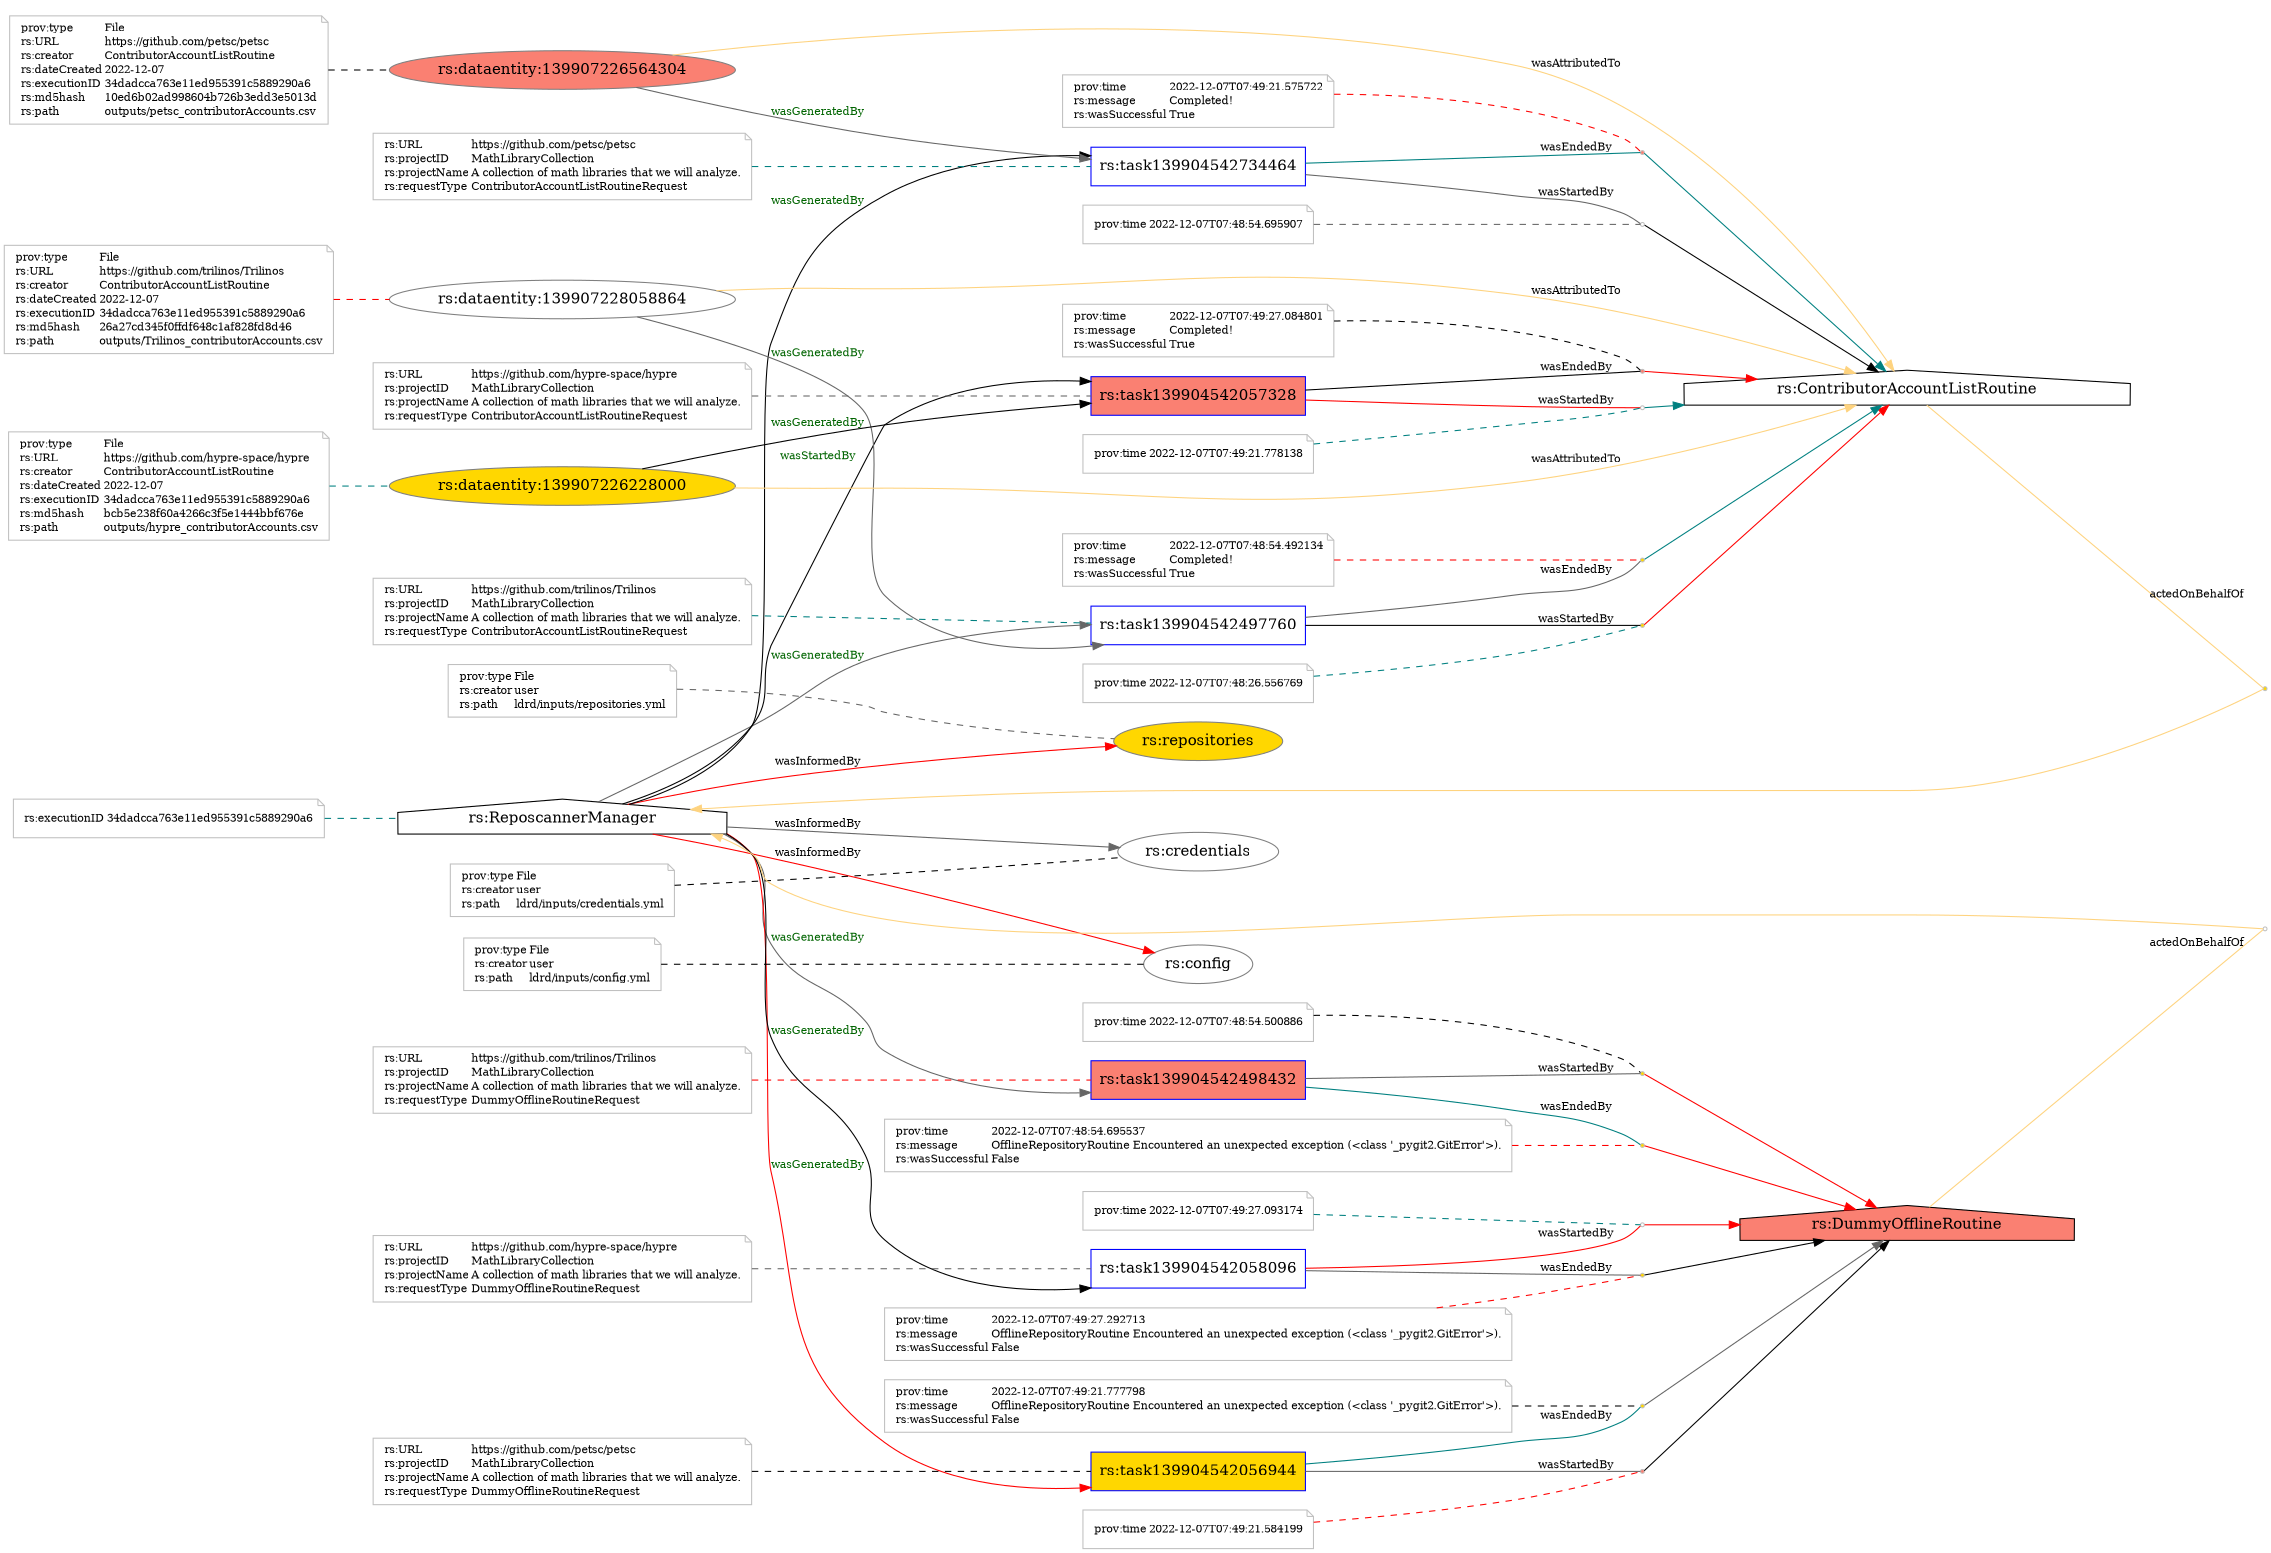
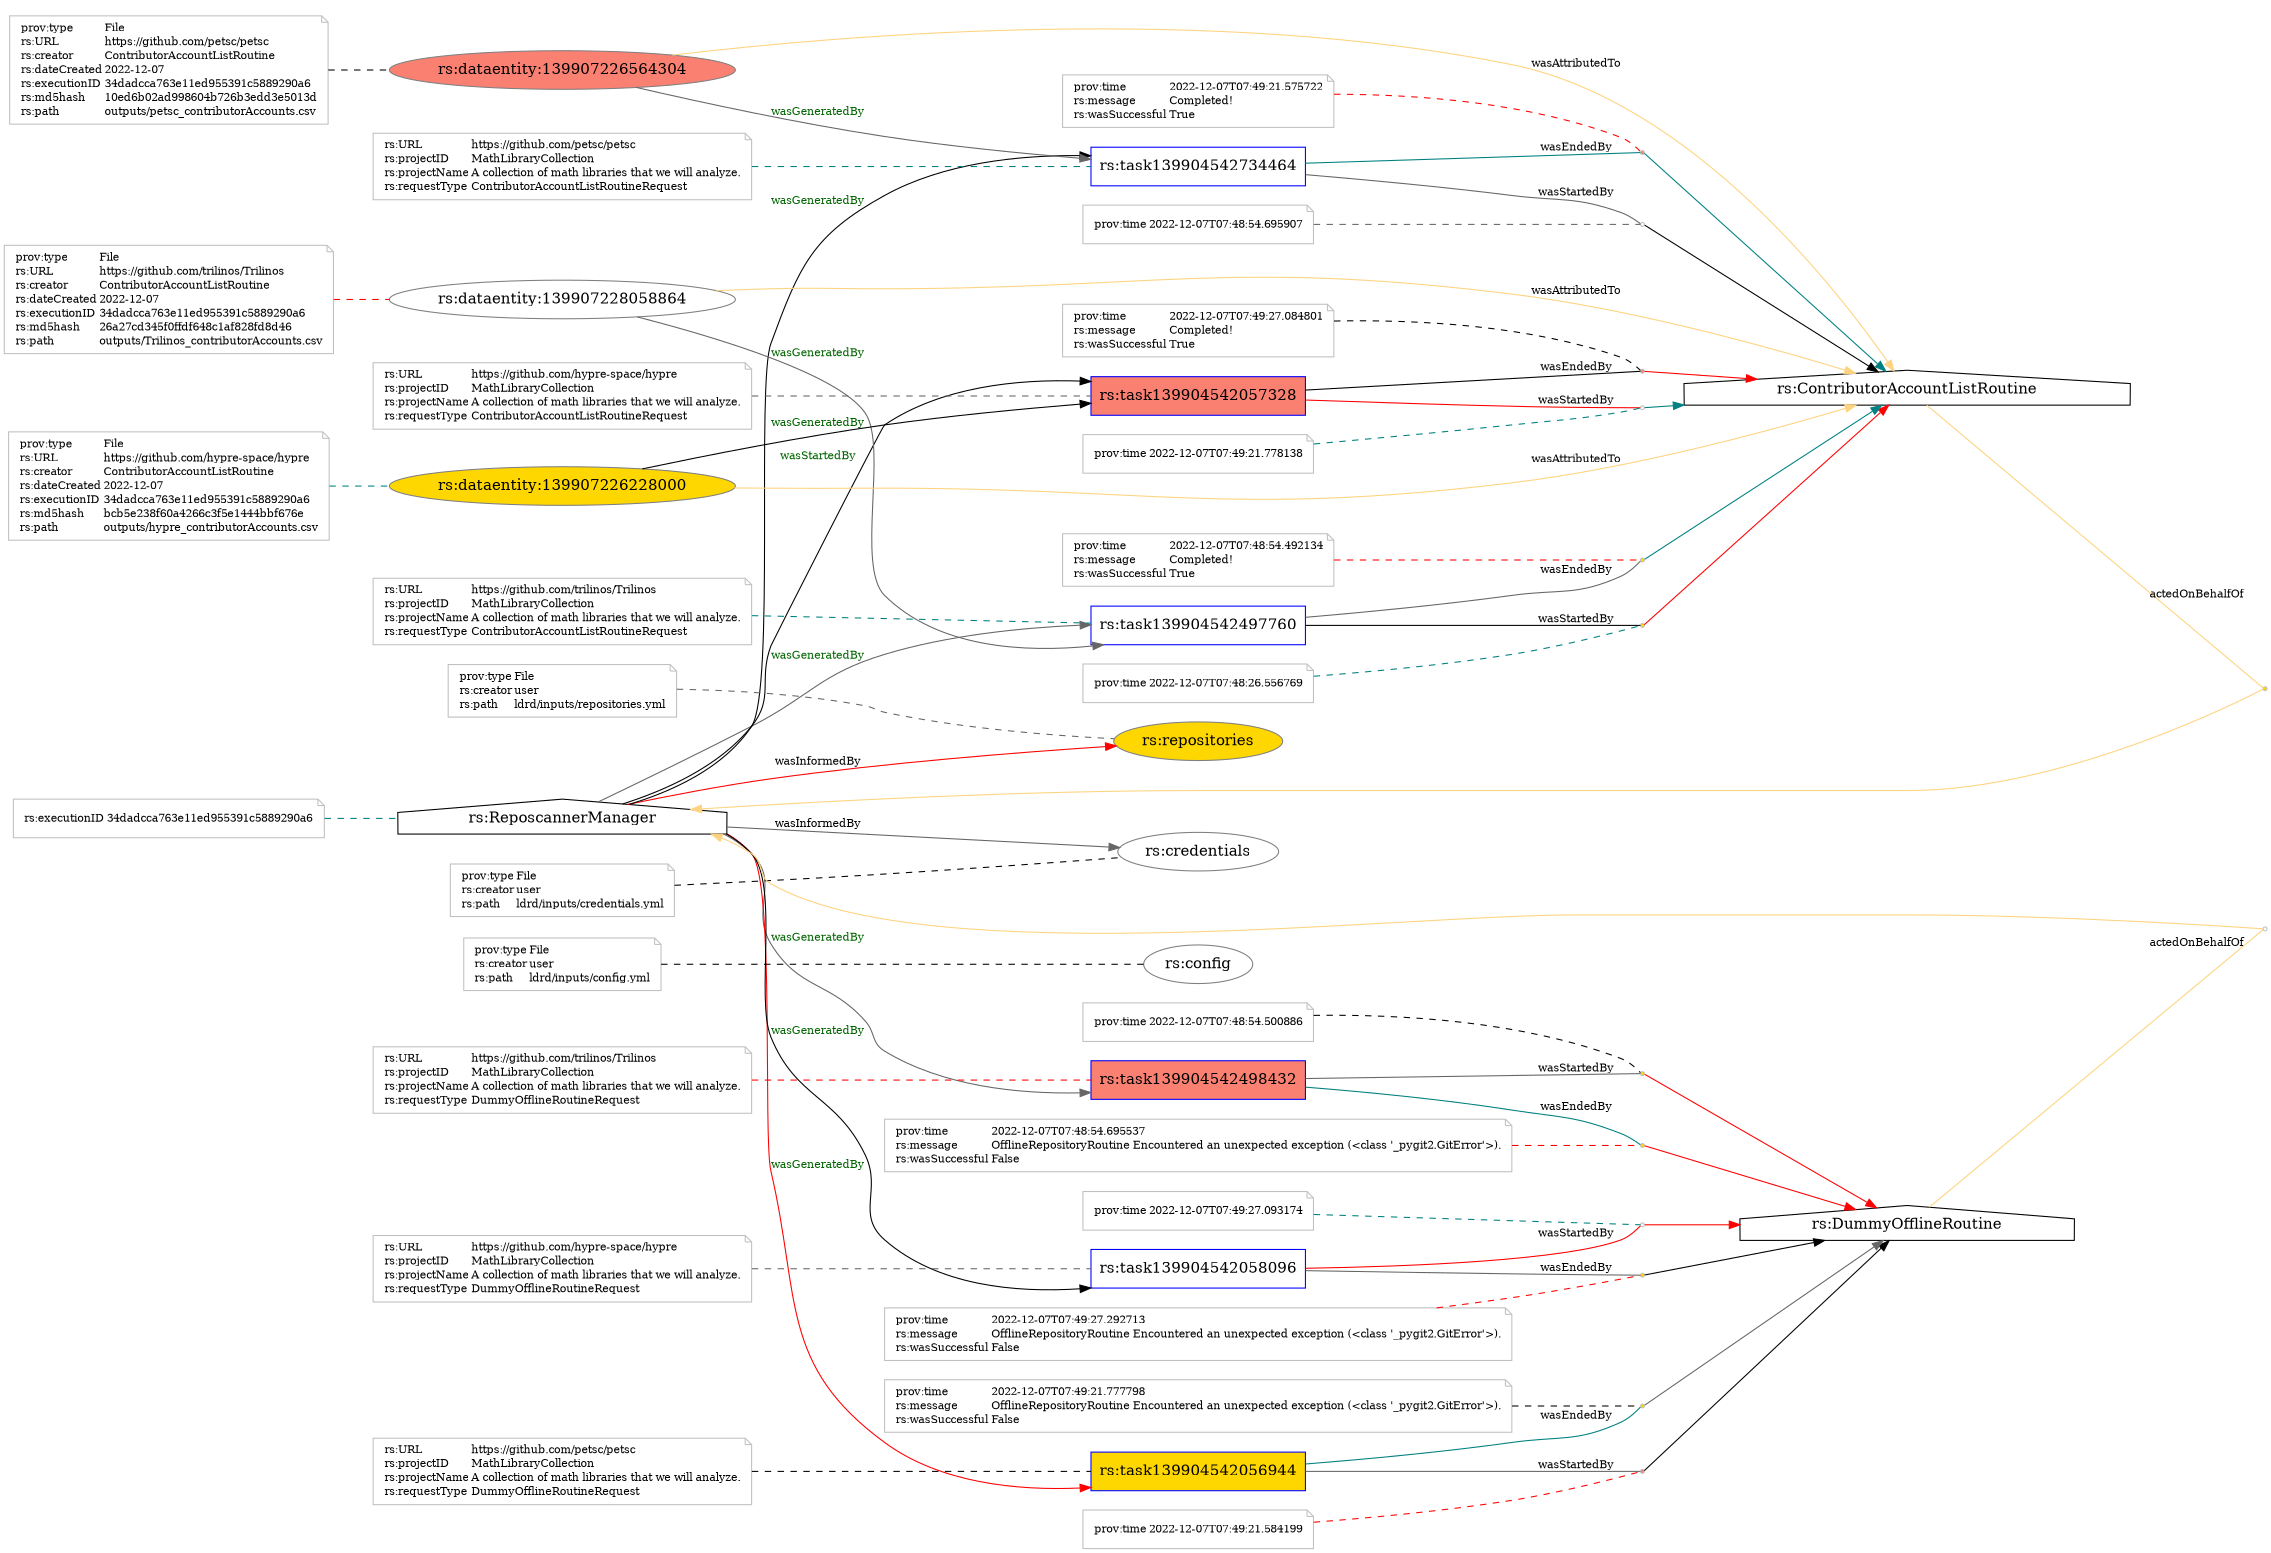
(899, 888) -> none
(1907, 1225) -> (1907, 1225)
